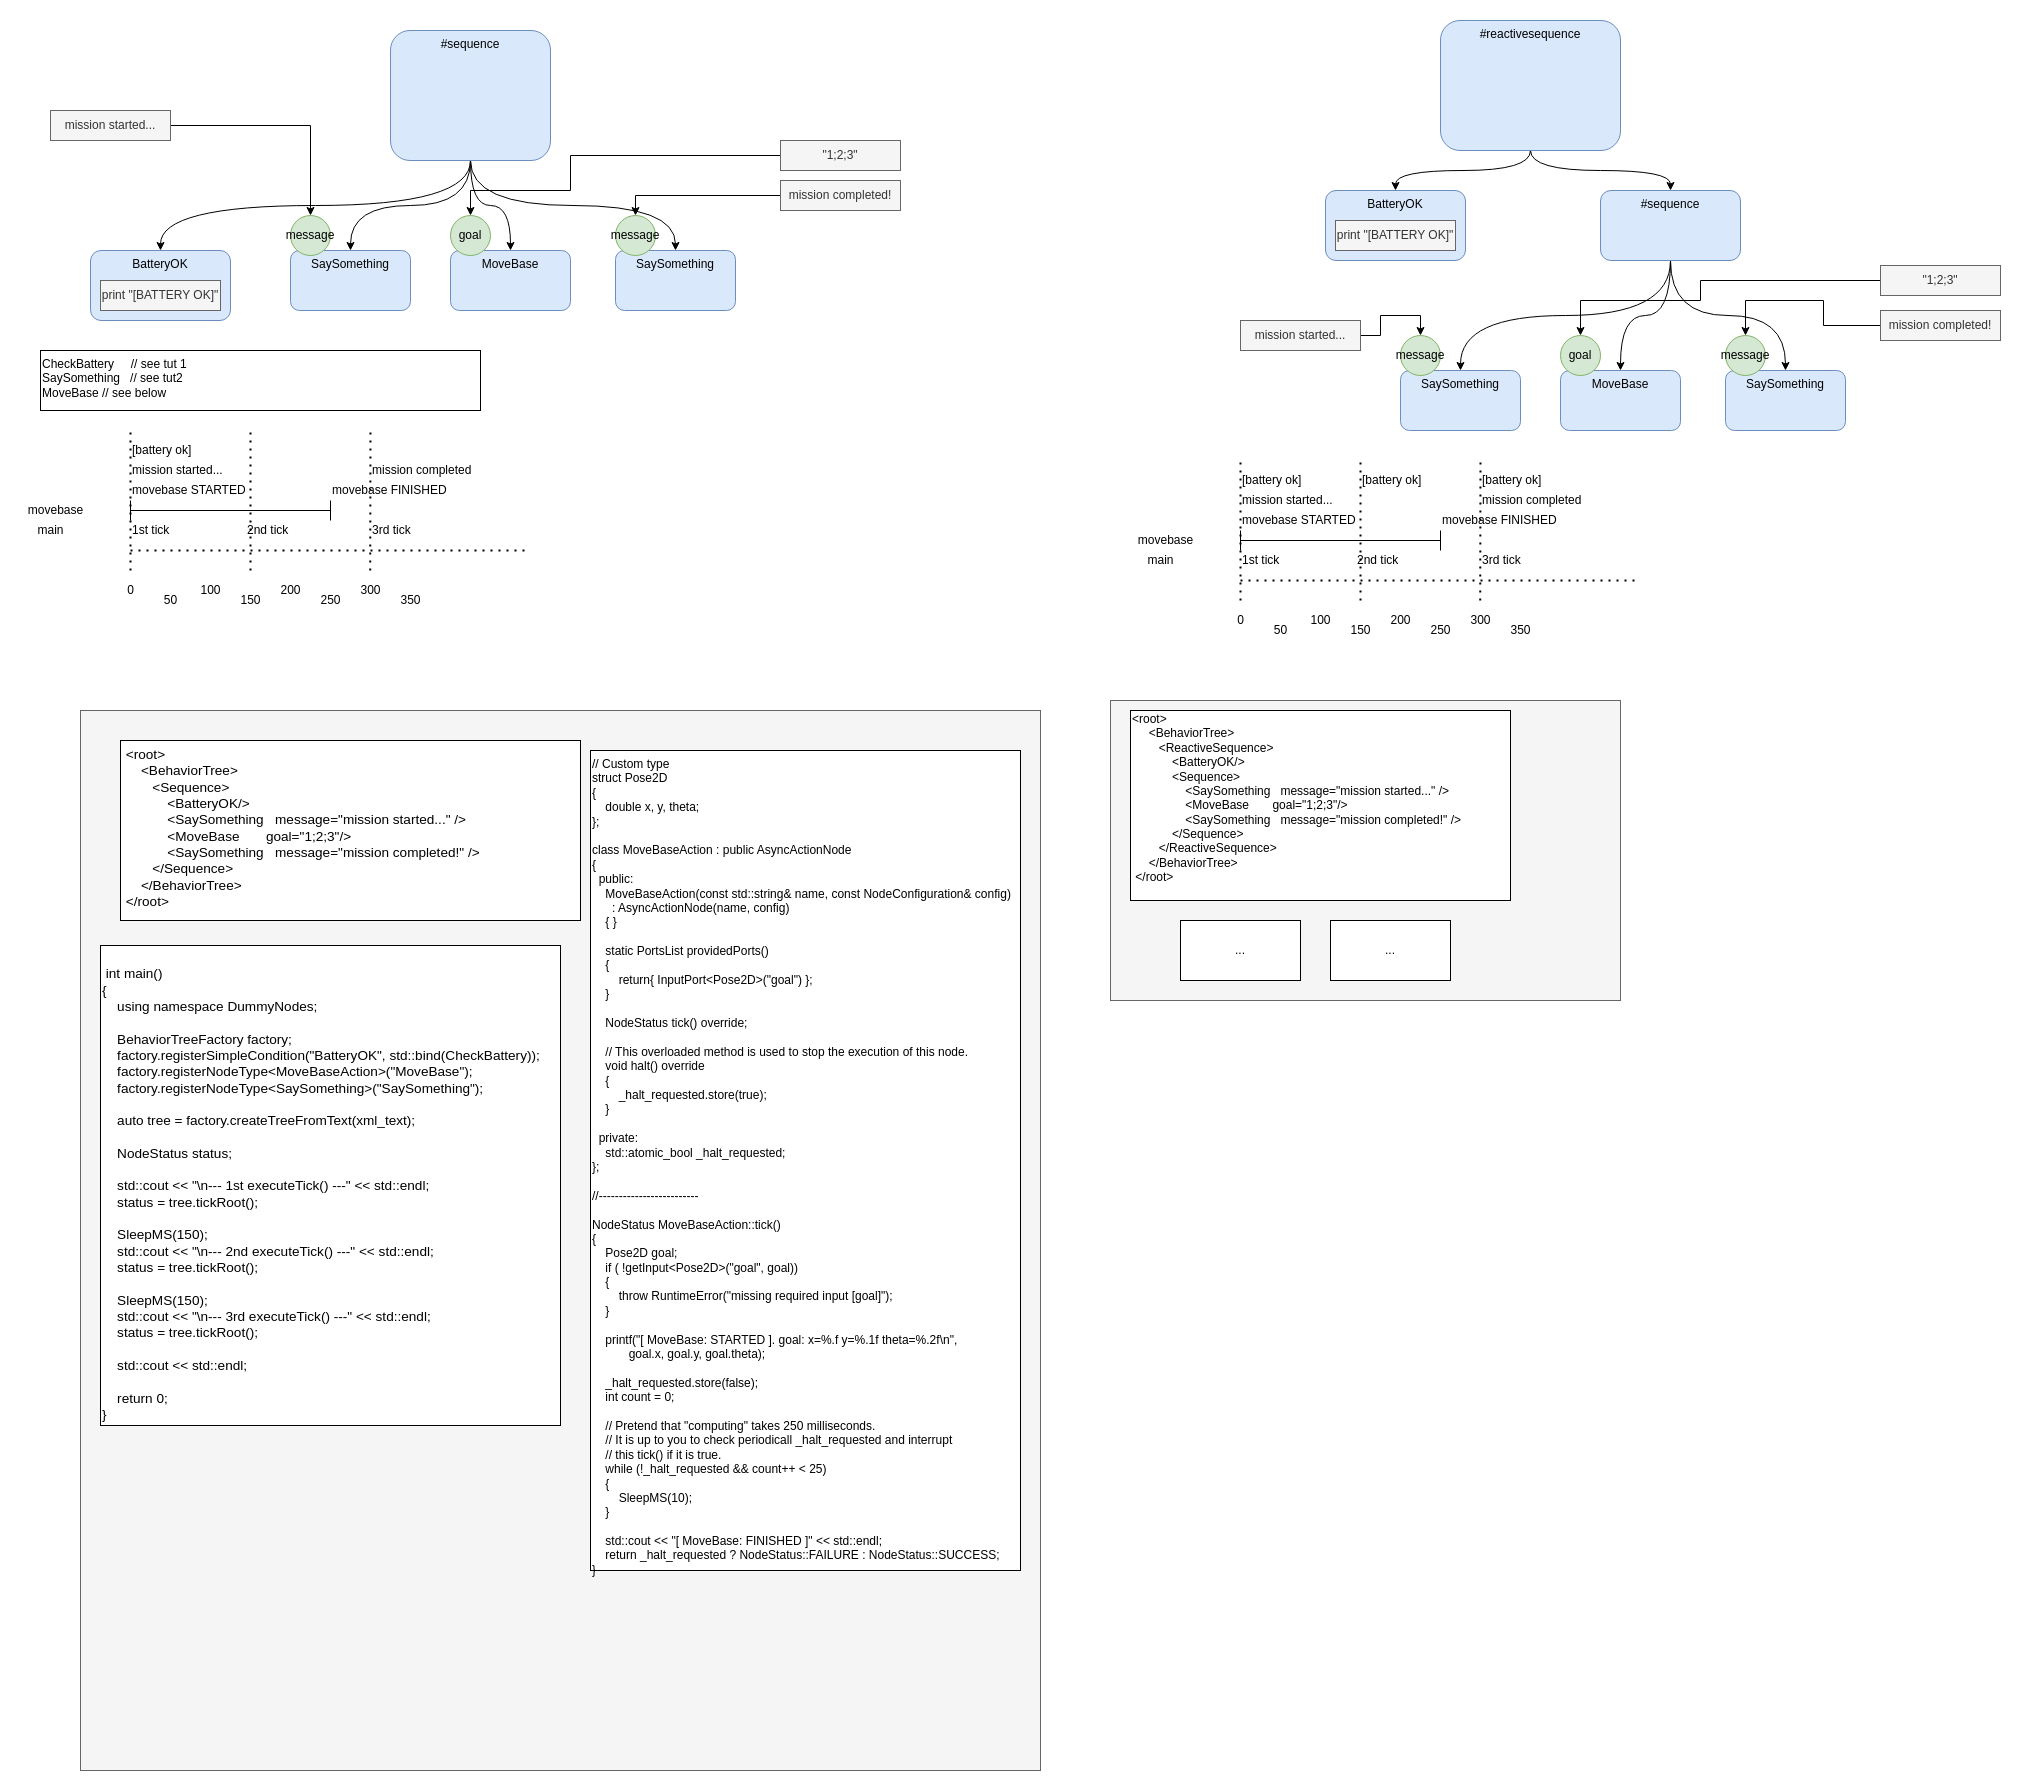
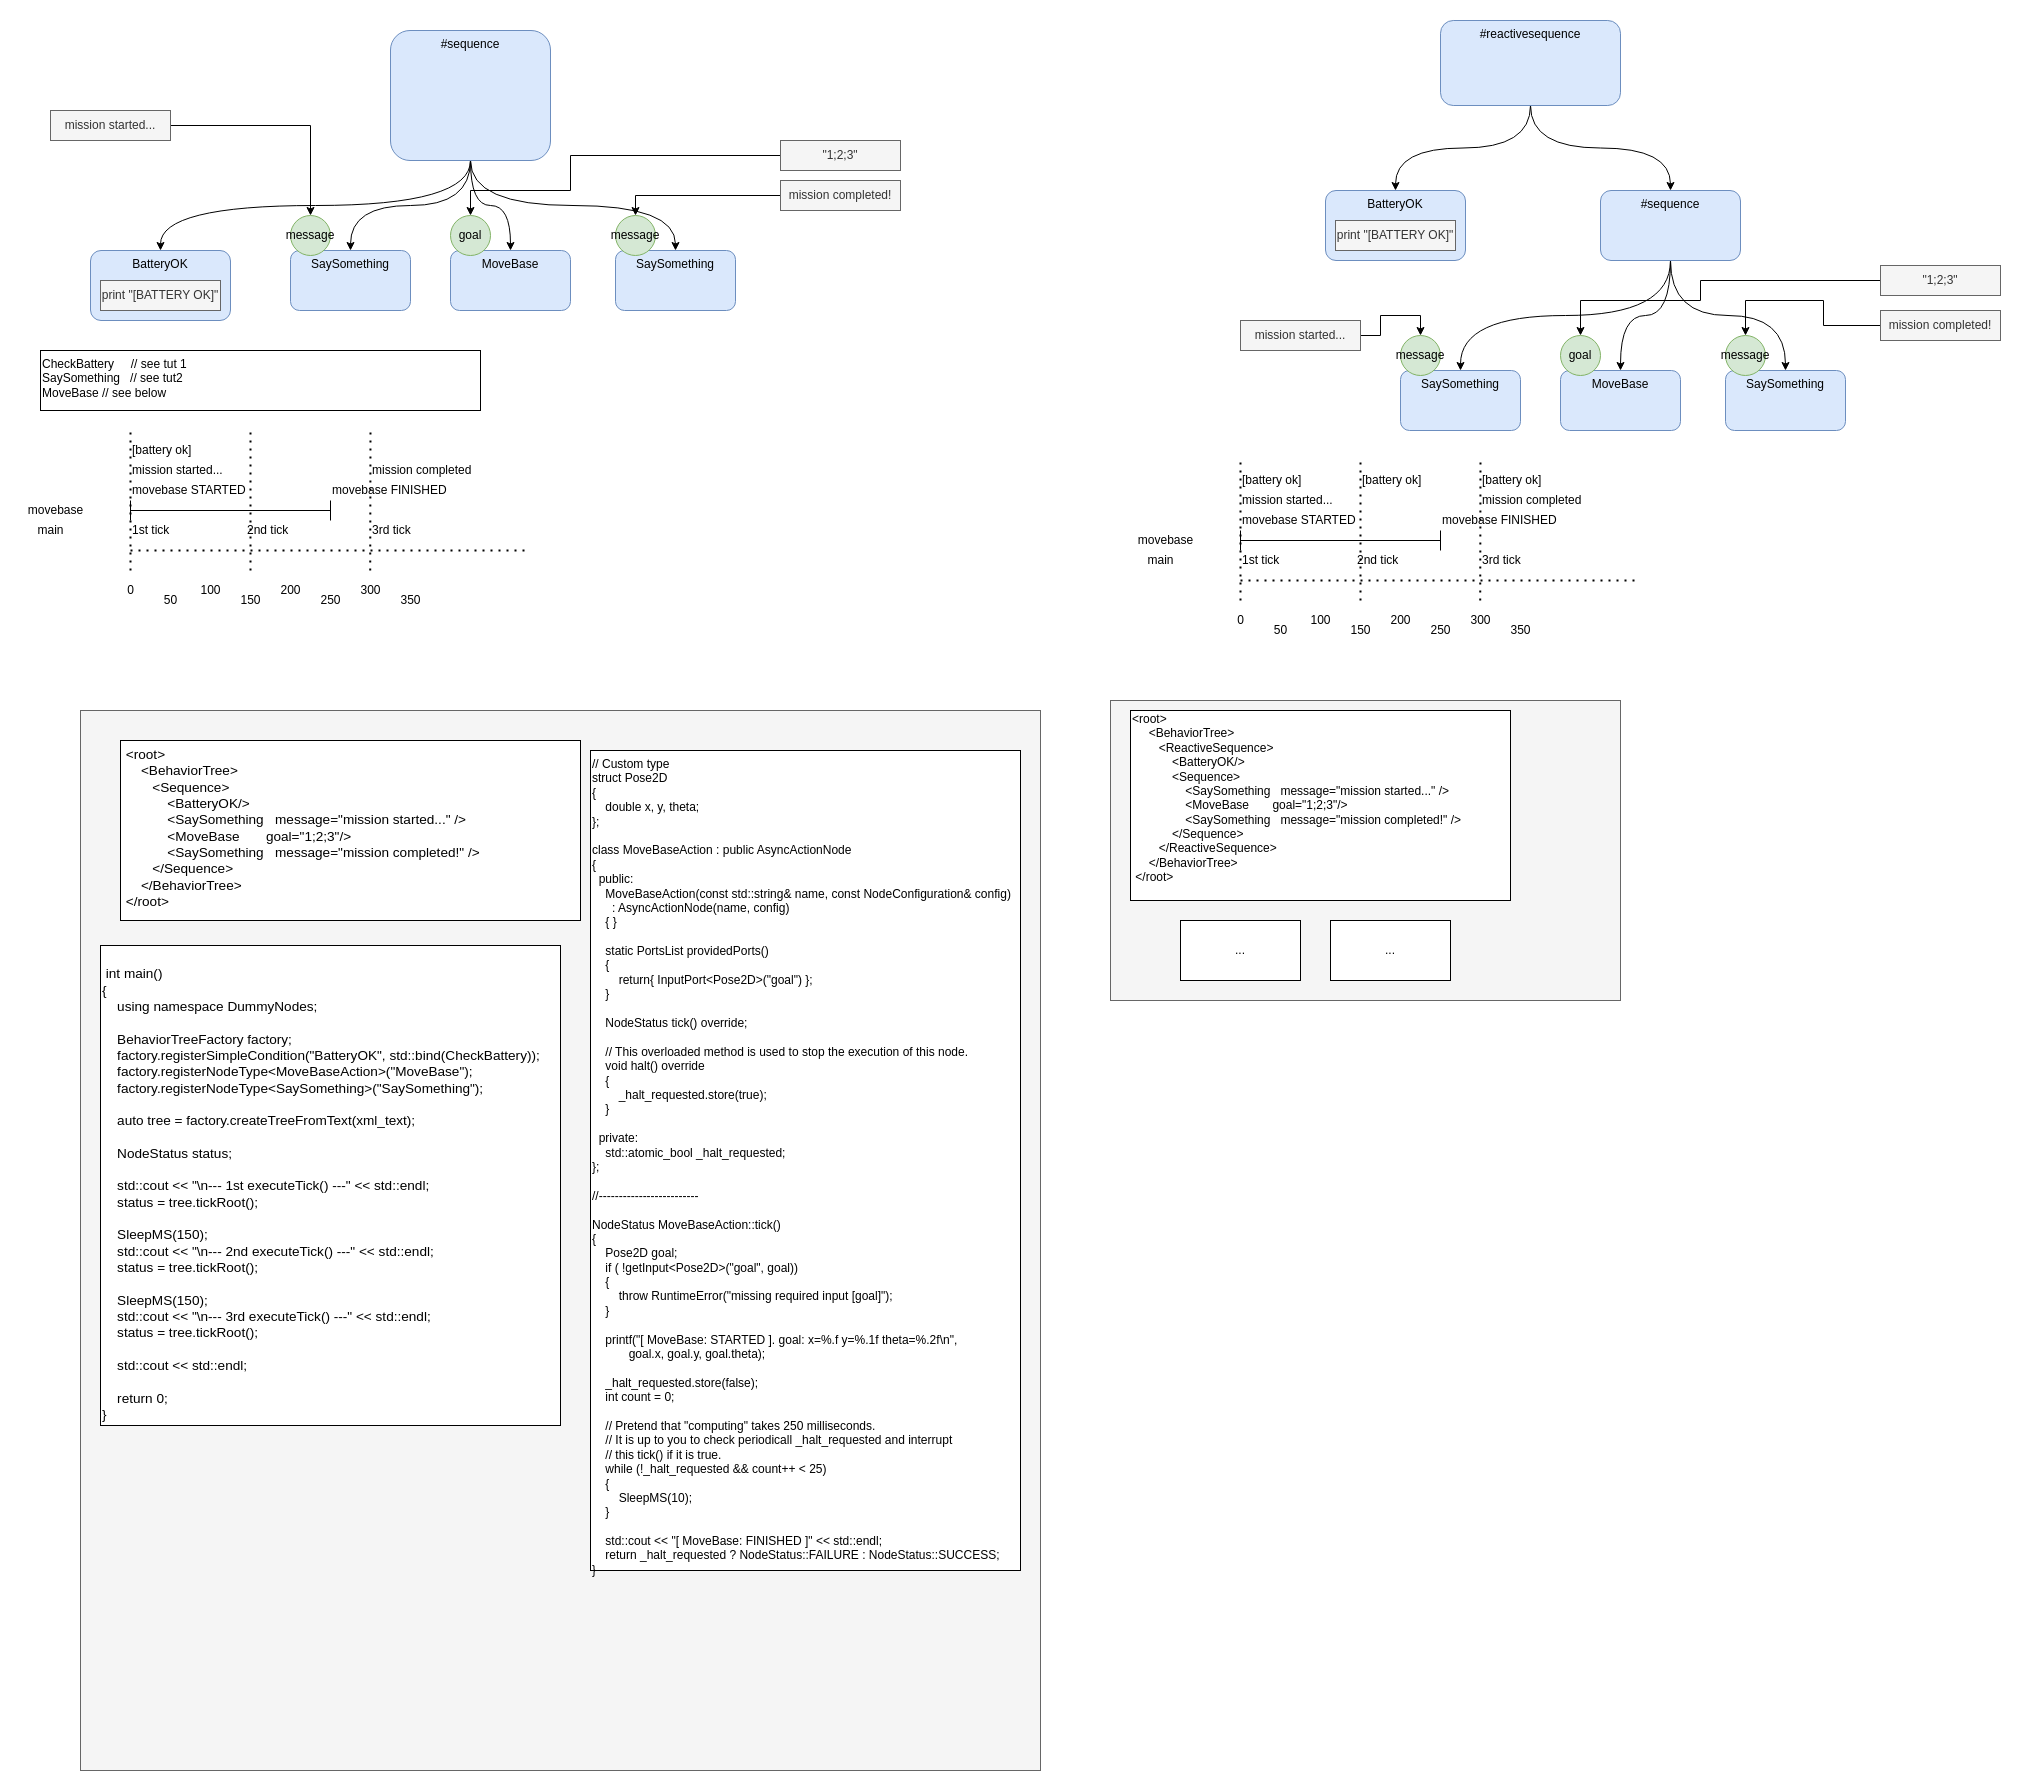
(1531, 86) -> (1531, 63)
